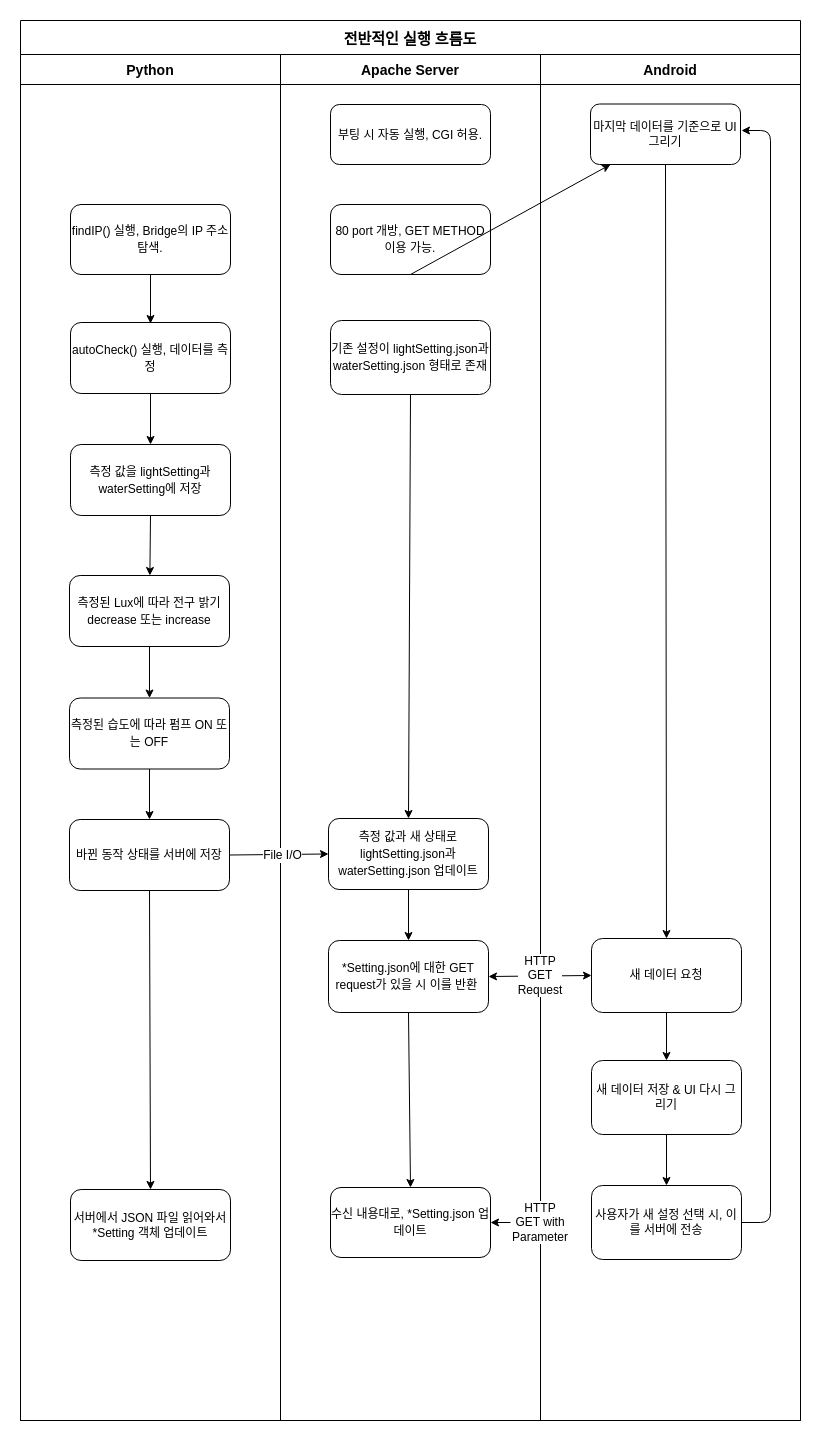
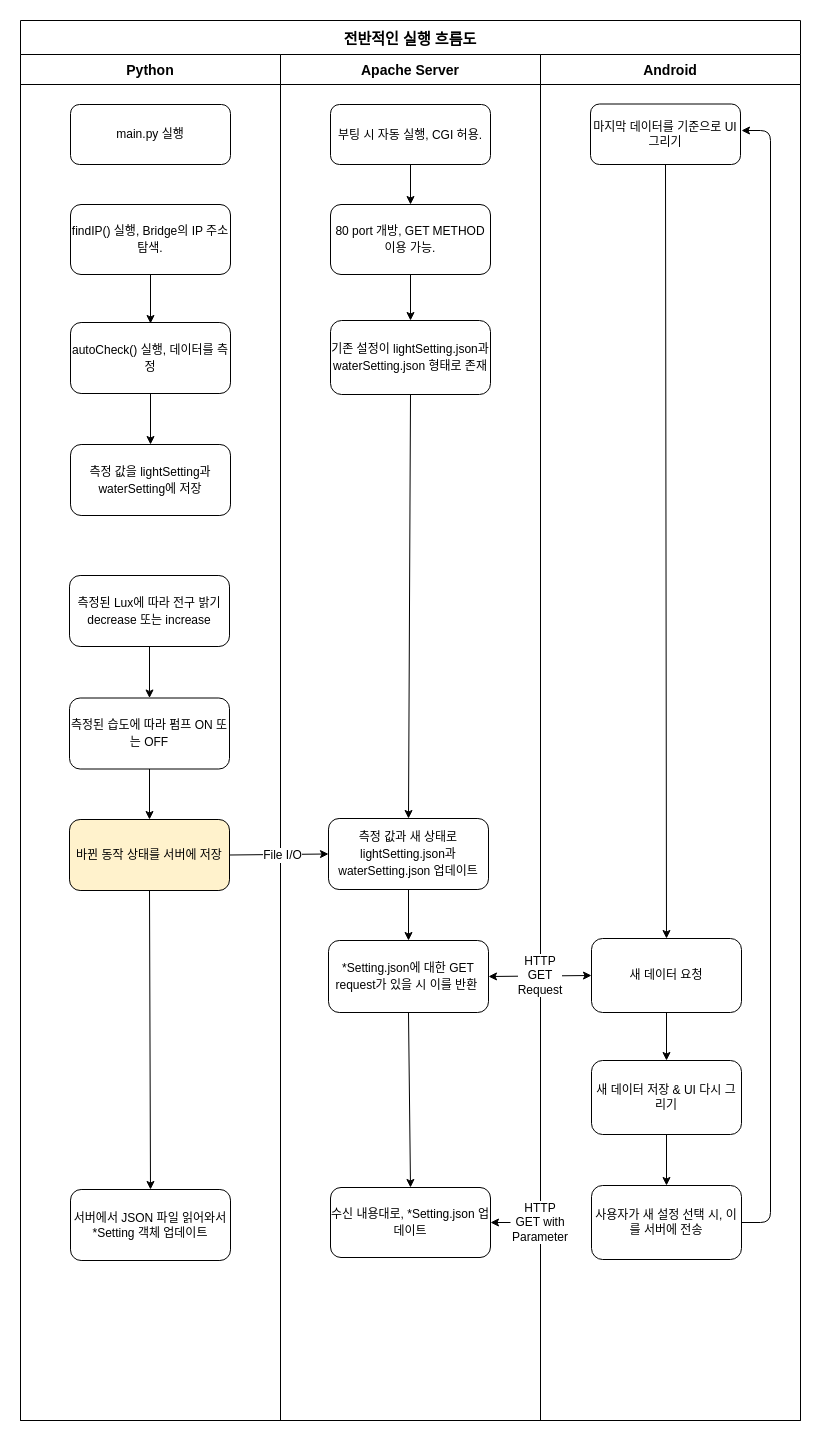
none -> (151, 135)
none -> (411, 181)
(507, 221) -> (411, 294)
(150, 542) -> none
(150, 855) -> (150, 855)
